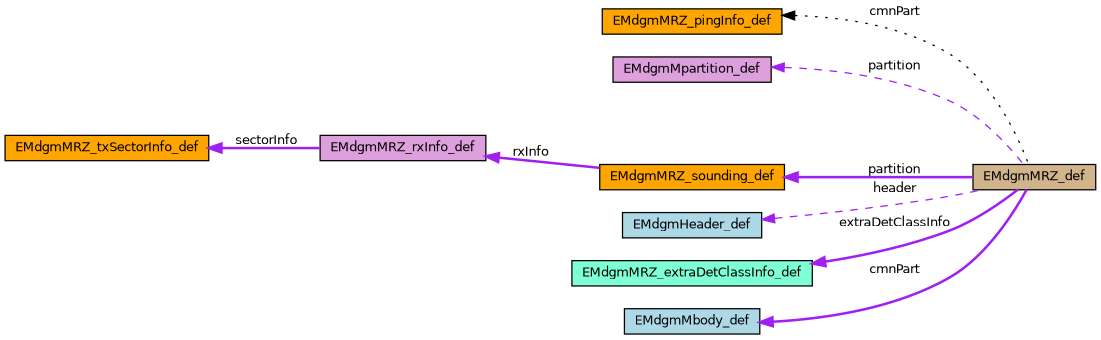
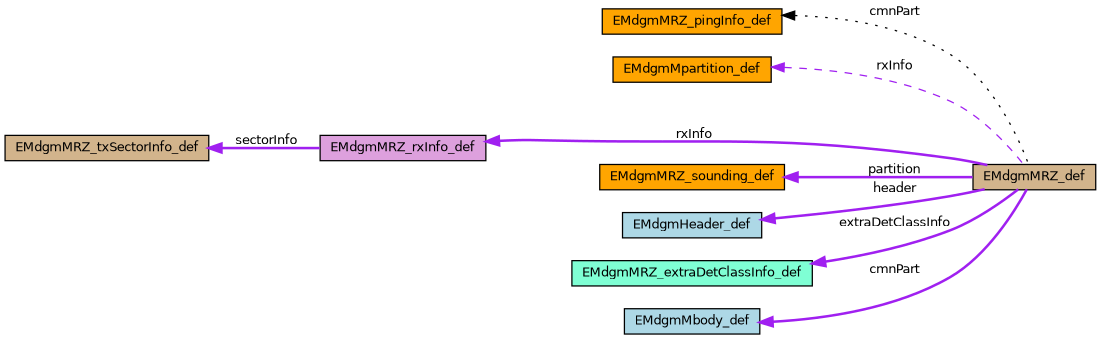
(893, 66) -> (893, 66)
(692, 70) -> (692, 70)
(107, 148) -> (107, 148)
(549, 163) -> (744, 142)
(880, 207) -> (880, 207)
